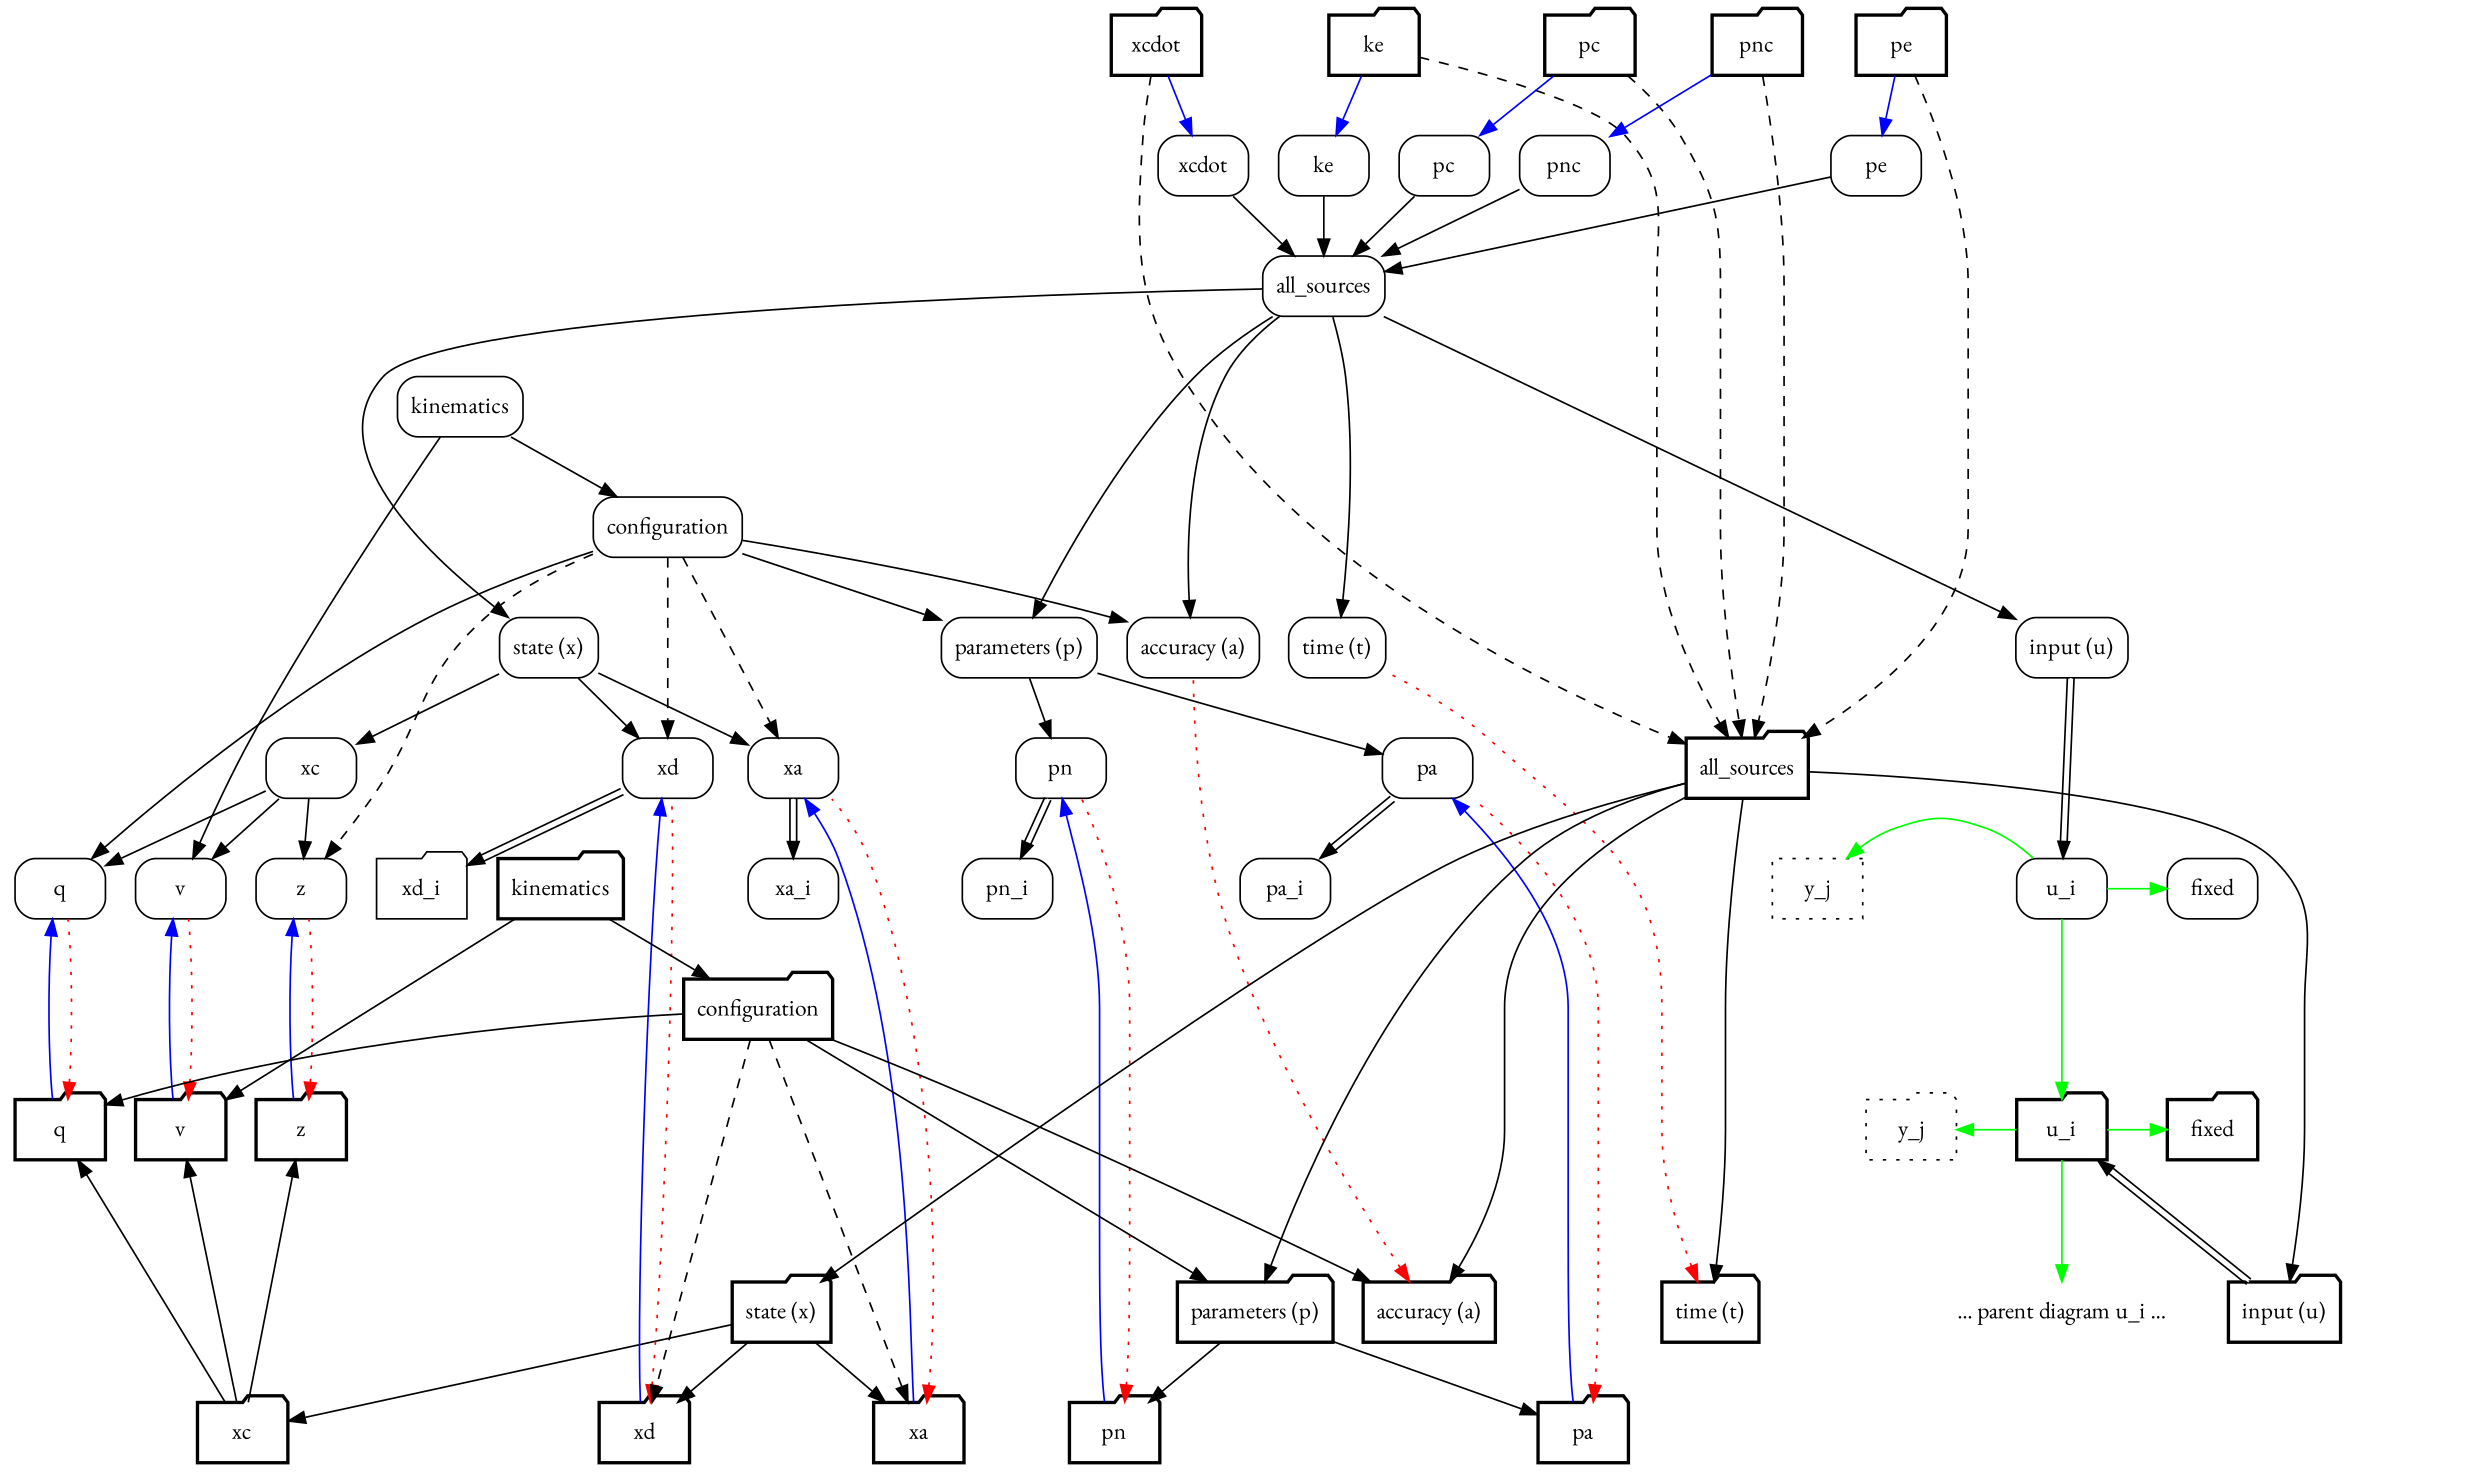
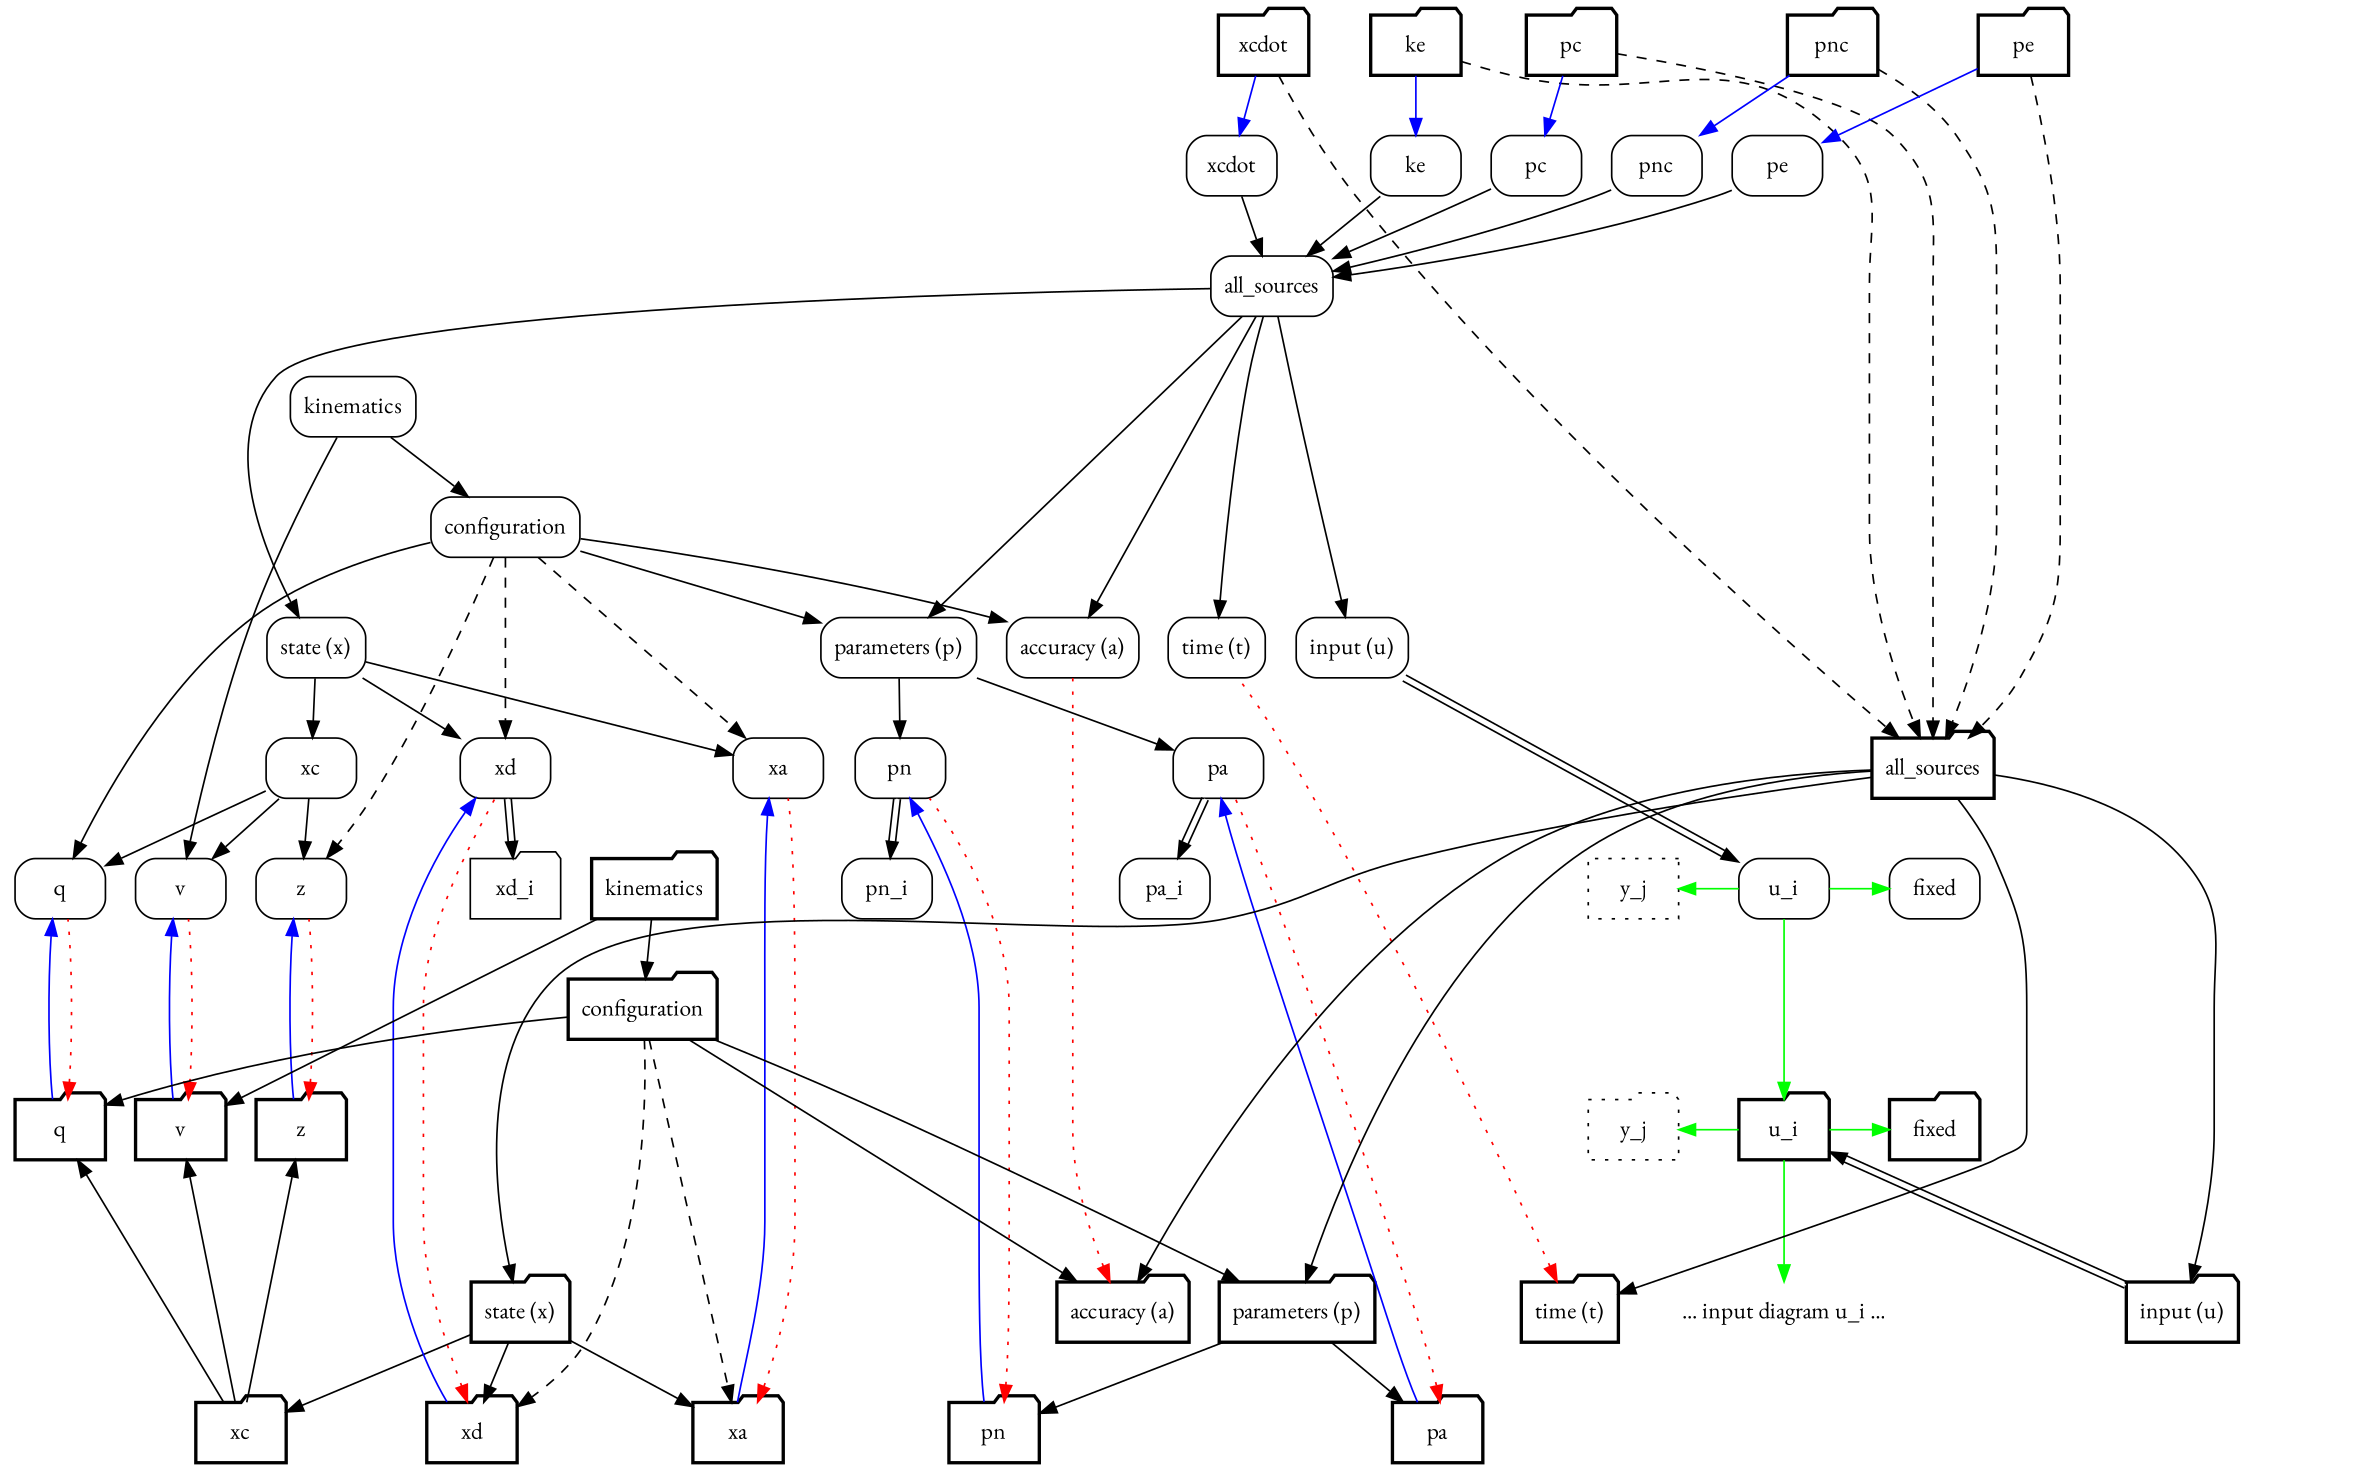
(793, 889) -> none
(2062, 1312) -> (1784, 1312)
